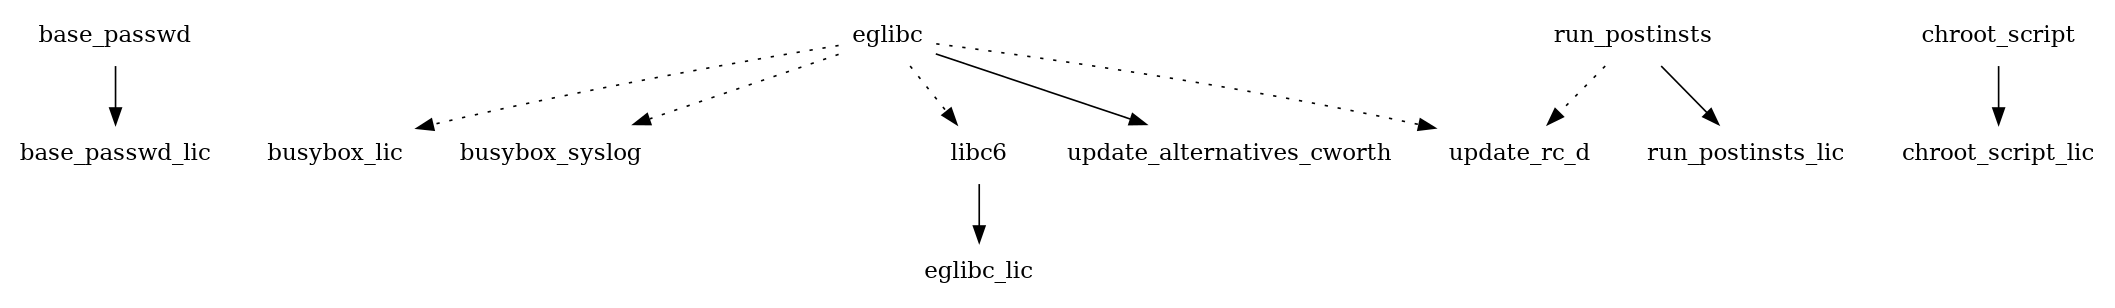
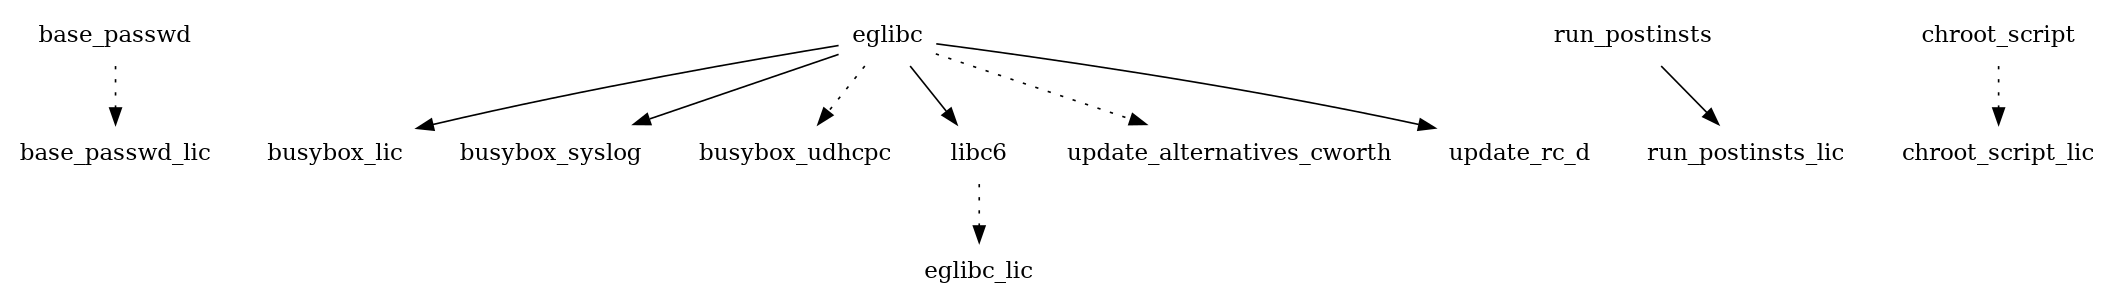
(1178, 79) -> (1178, 79)
(635, 82) -> (635, 82)
(1033, 86) -> (1033, 86)
(116, 87) -> (116, 87)
(744, 87) -> (744, 87)
(1999, 87) -> (1999, 87)
(928, 89) -> (928, 89)
(1582, 89) -> none
none -> (796, 154)
(979, 205) -> (979, 205)
